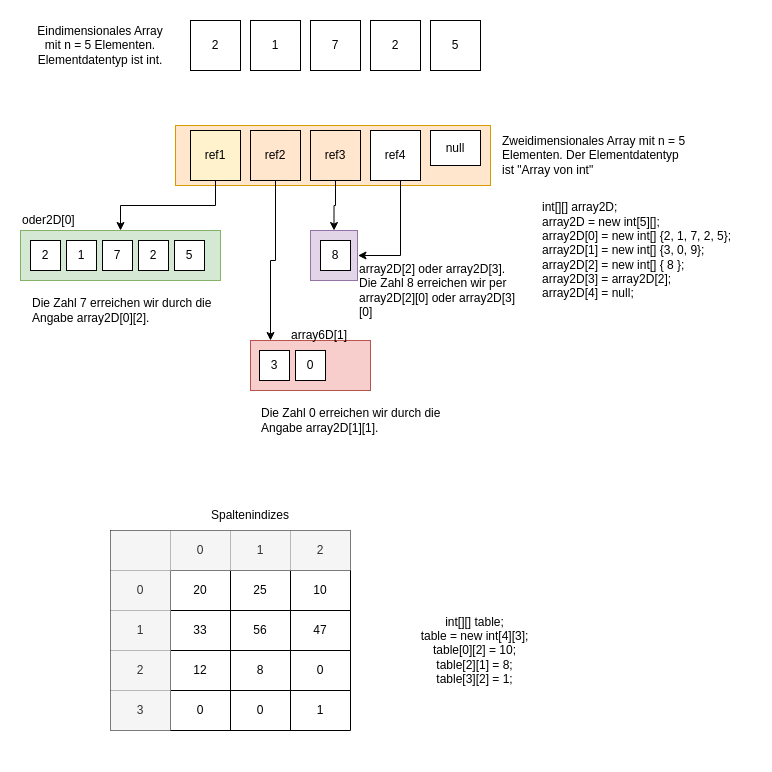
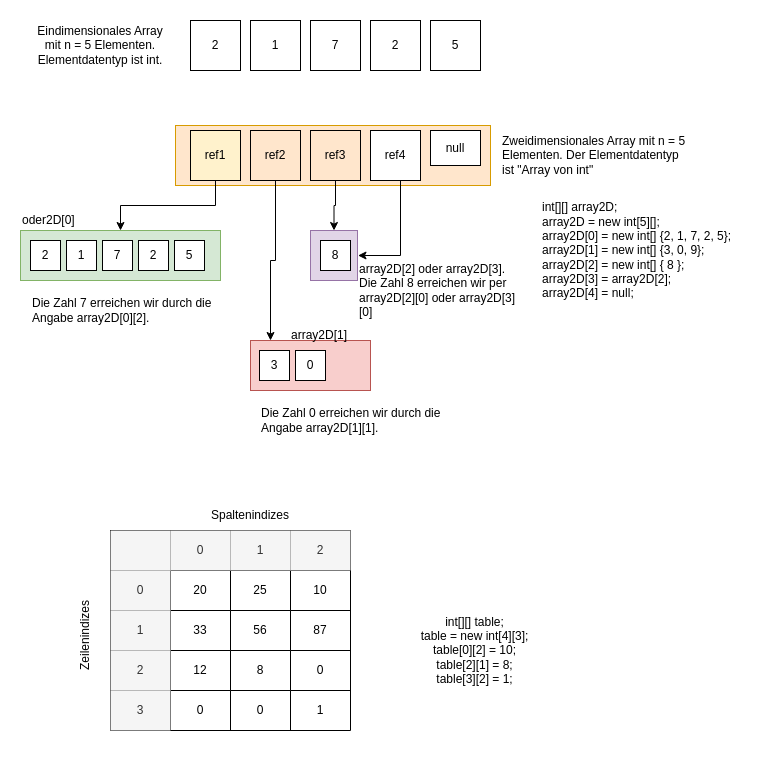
(325, 336) -> (325, 336)
(321, 631) -> (321, 631)
none -> (86, 636)
